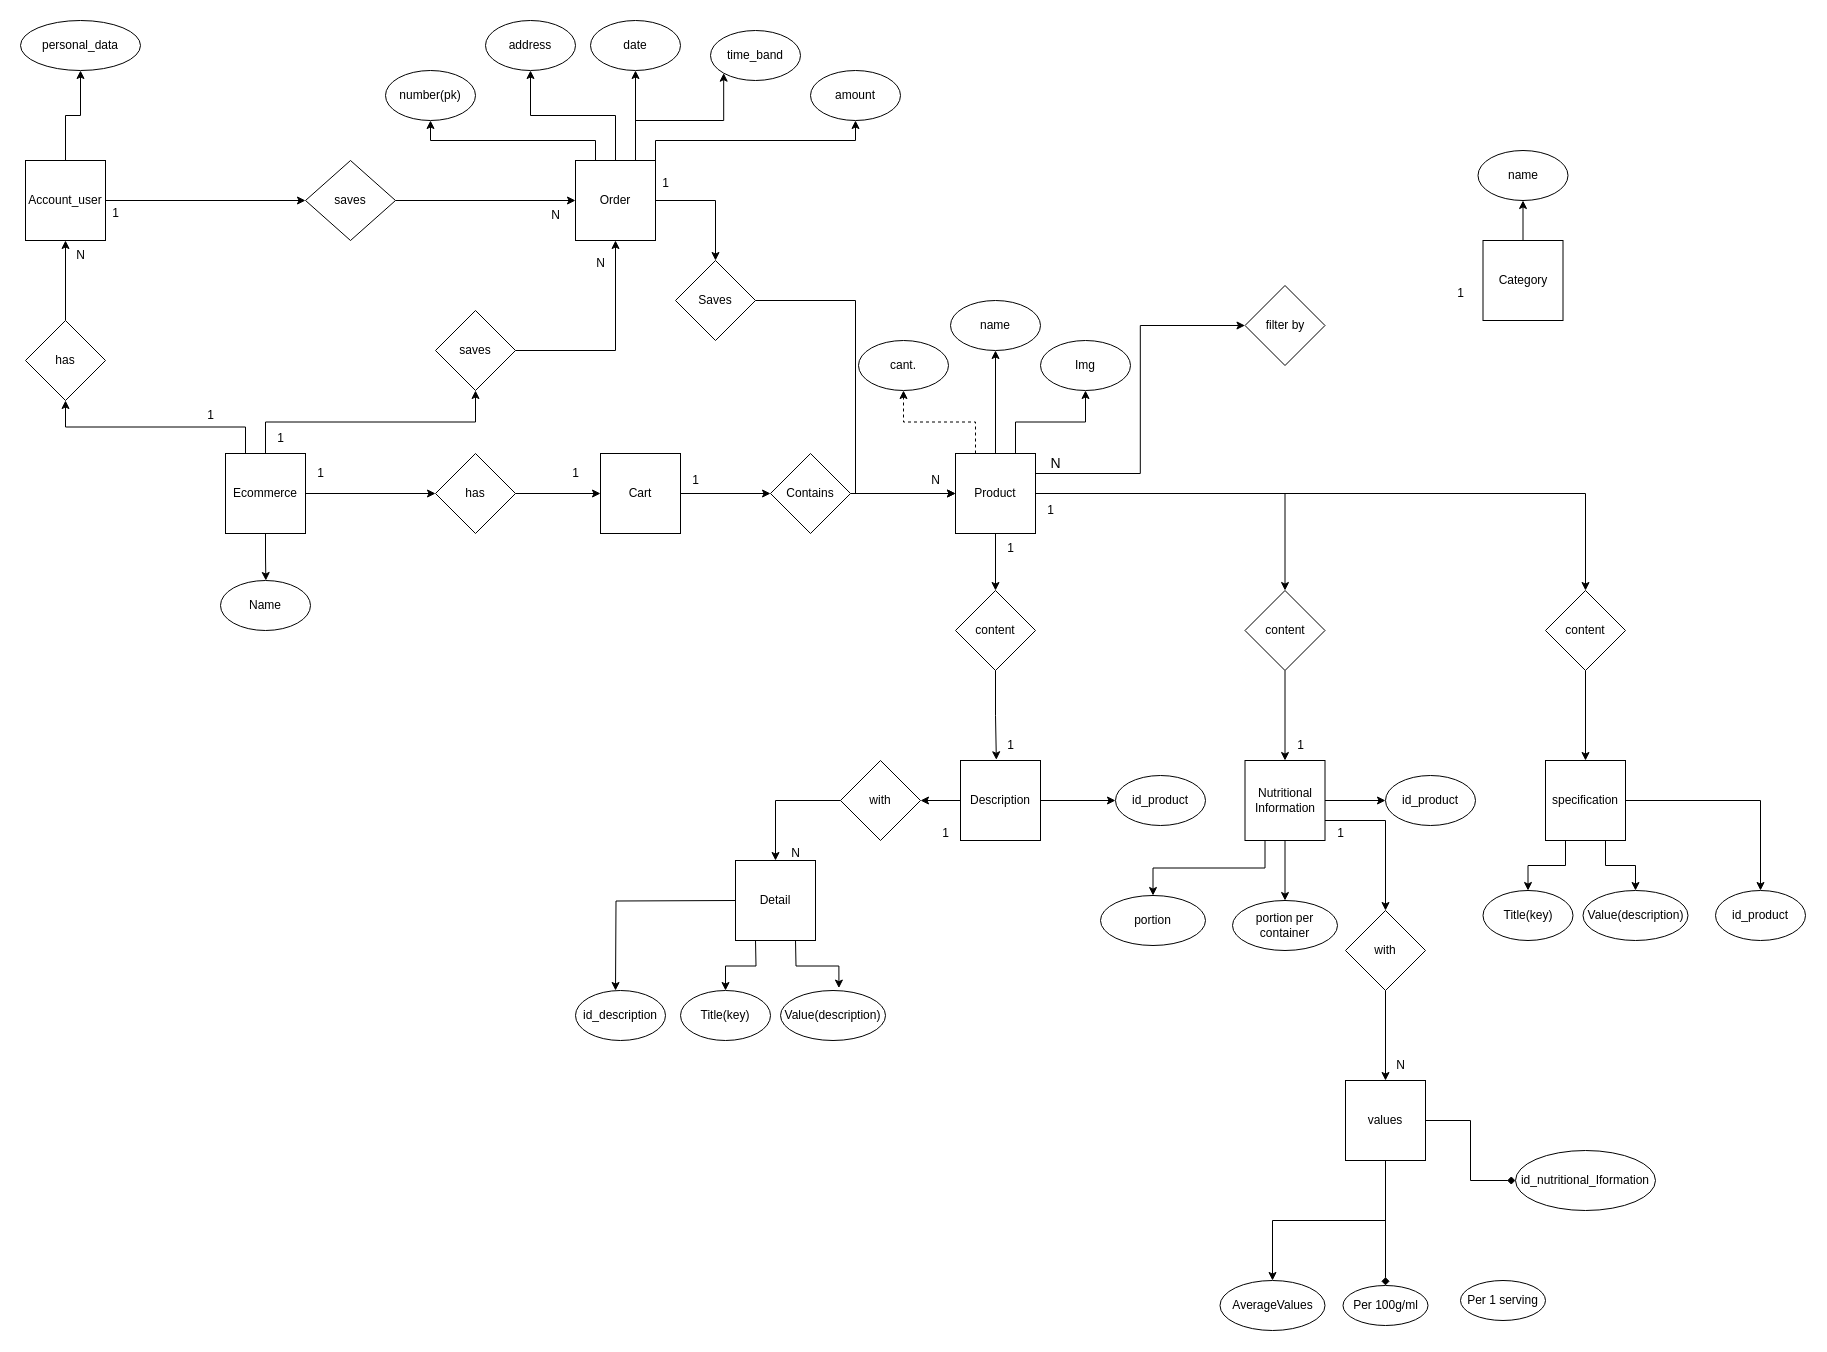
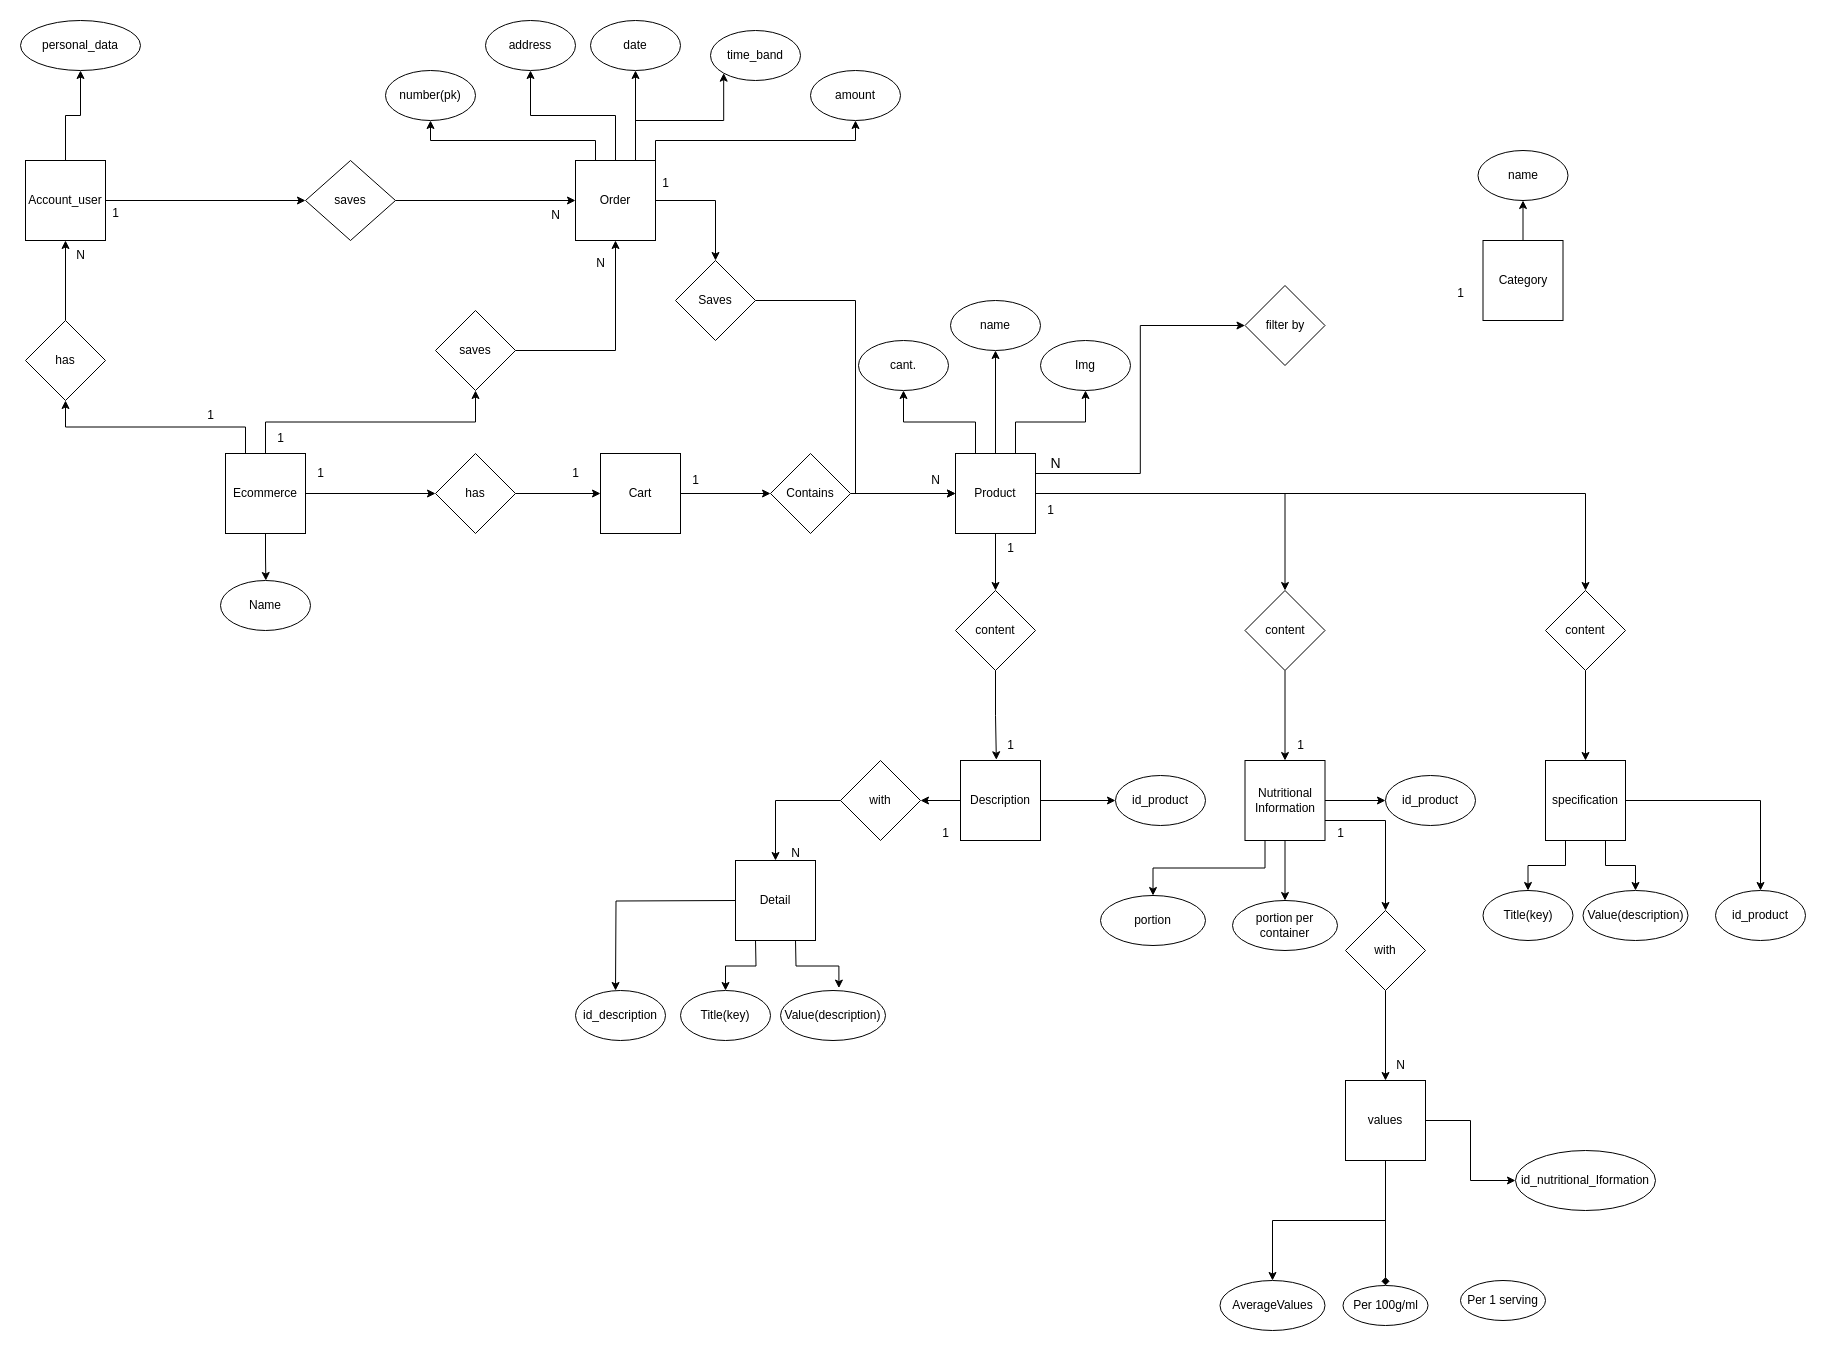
(943, 422) -> (943, 422)
(1507, 1181) -> (1507, 1181)
